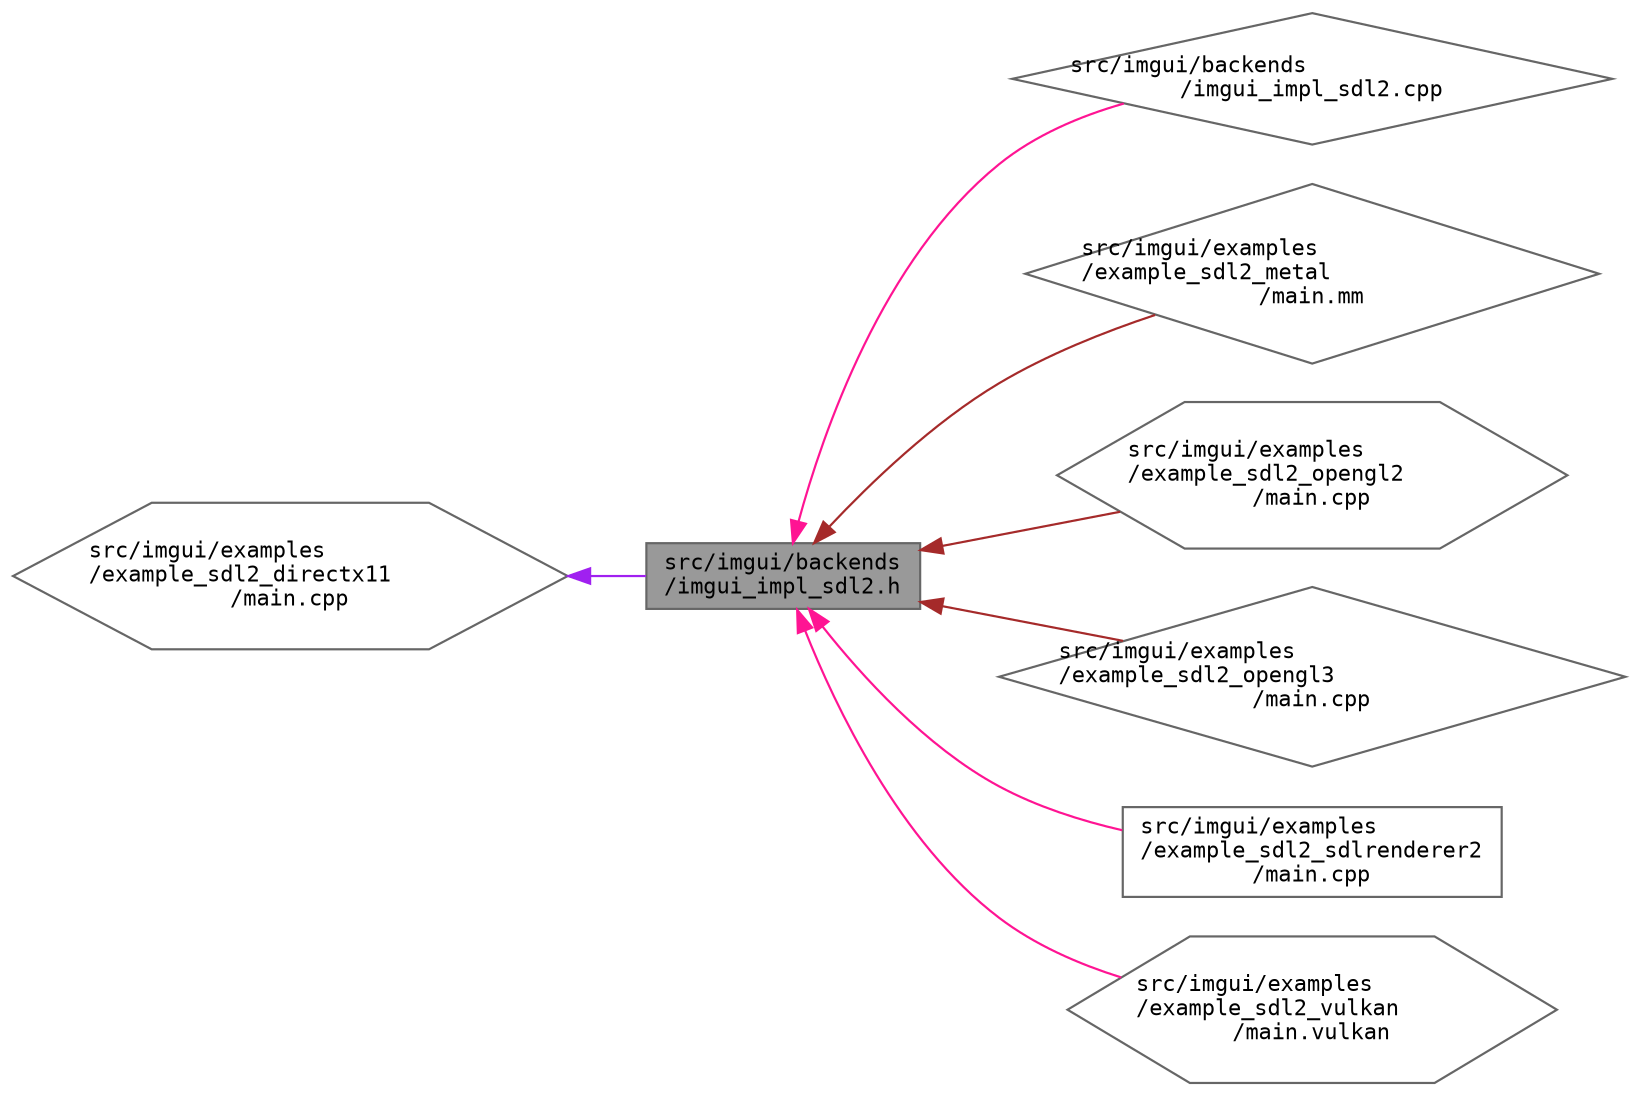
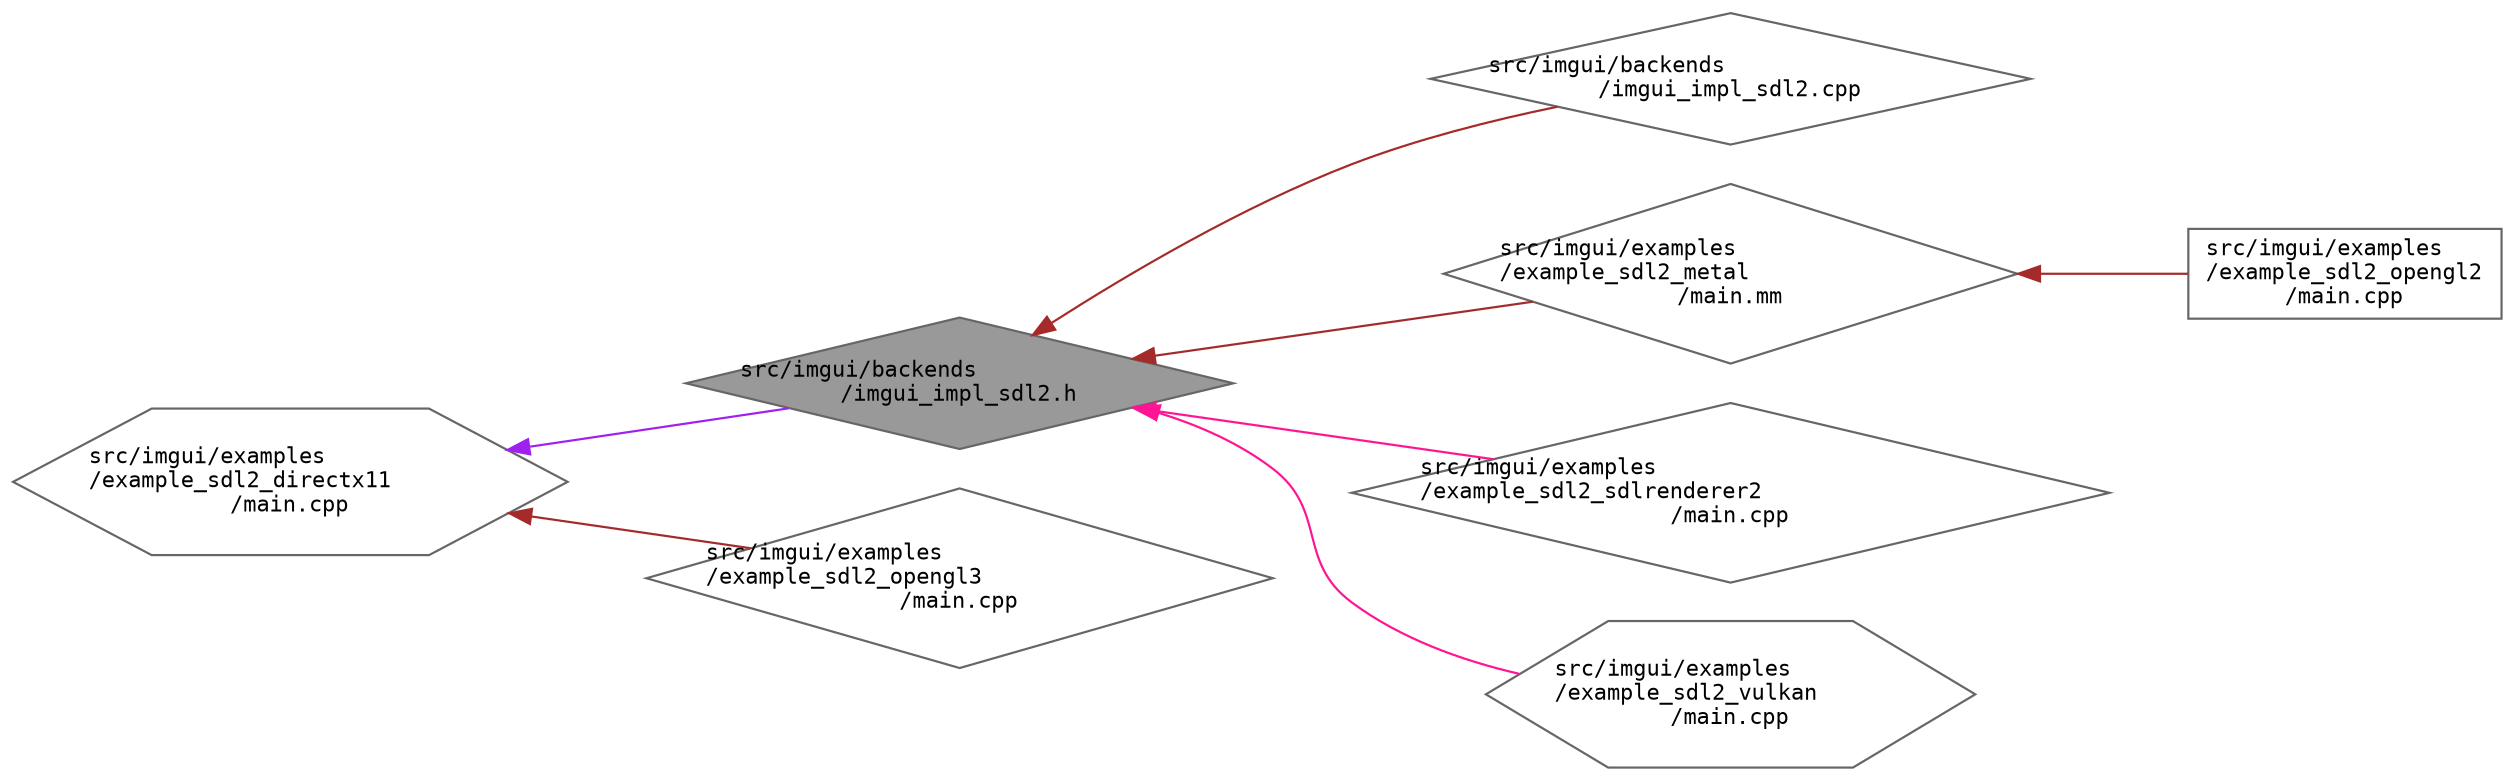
(909, 268) -> (1294, 189)
(1312, 475) -> (2345, 274)
(1031, 529) -> (2114, 274)
(783, 576) -> (960, 383)
(1033, 624) -> (641, 532)
(1312, 852) -> (1731, 493)
(1312, 1010) -> (1731, 694)
